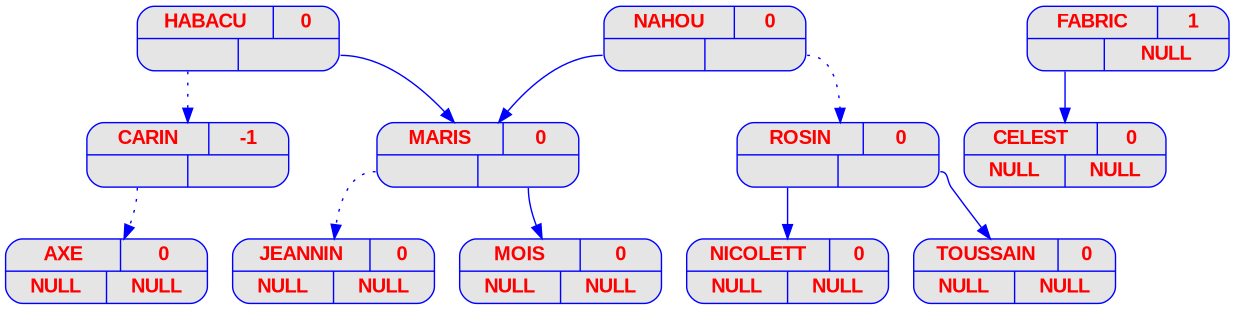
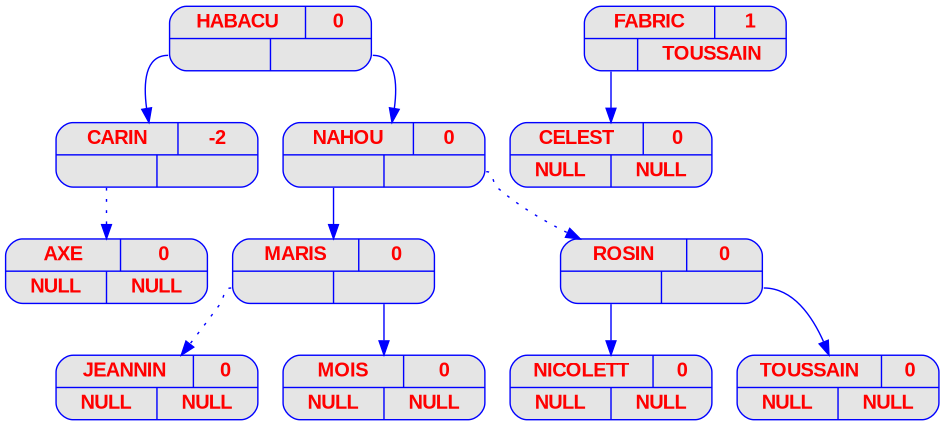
(1167, 54) -> (712, 54)
(398, 73) -> (394, 76)
(188, 90) -> (147, 76)
(249, 138) -> (218, 138)
